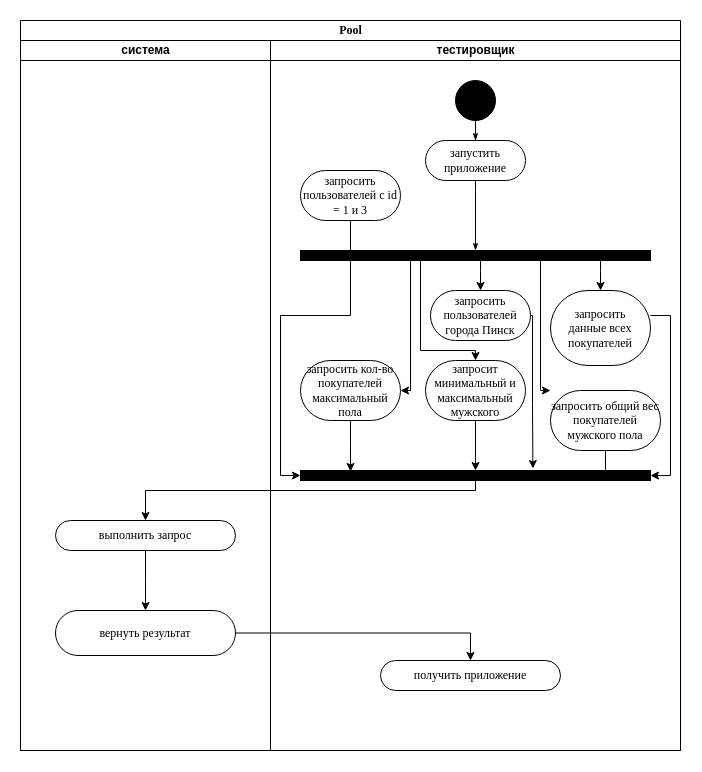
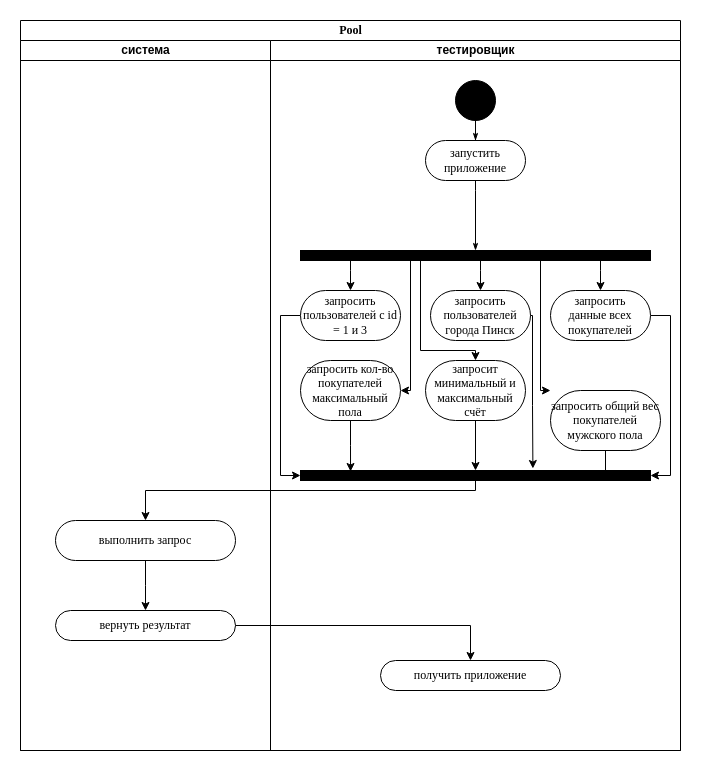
(351, 196) -> (351, 316)
(601, 328) -> (601, 316)
(476, 391) -> (476, 391)
(146, 536) -> (146, 541)
(146, 633) -> (146, 626)
